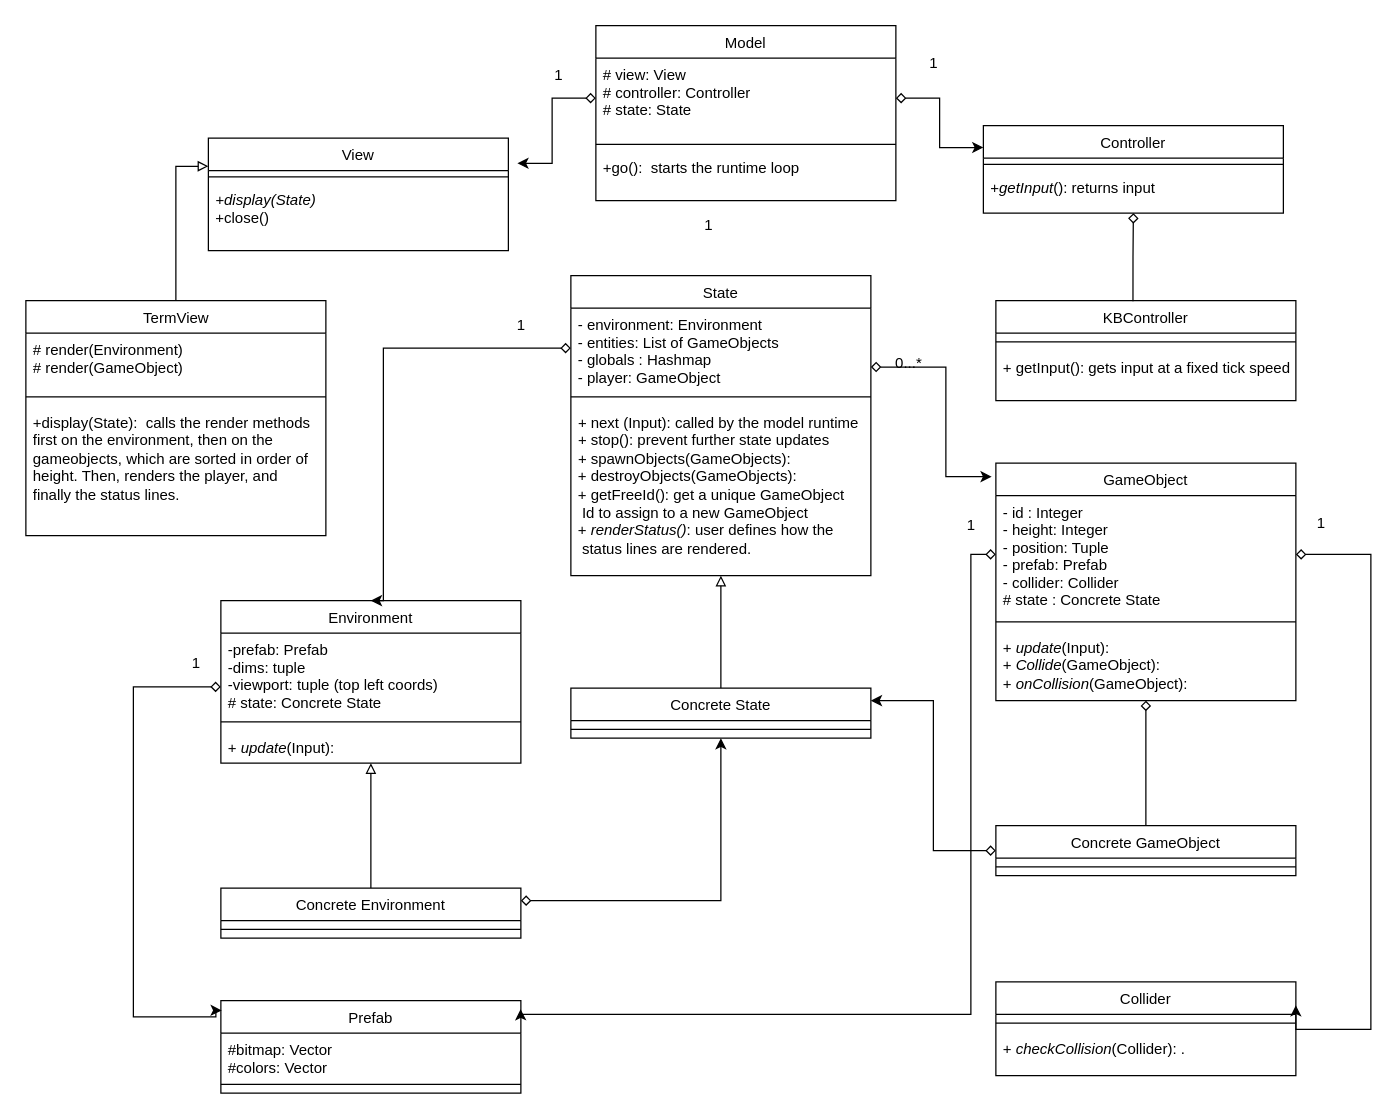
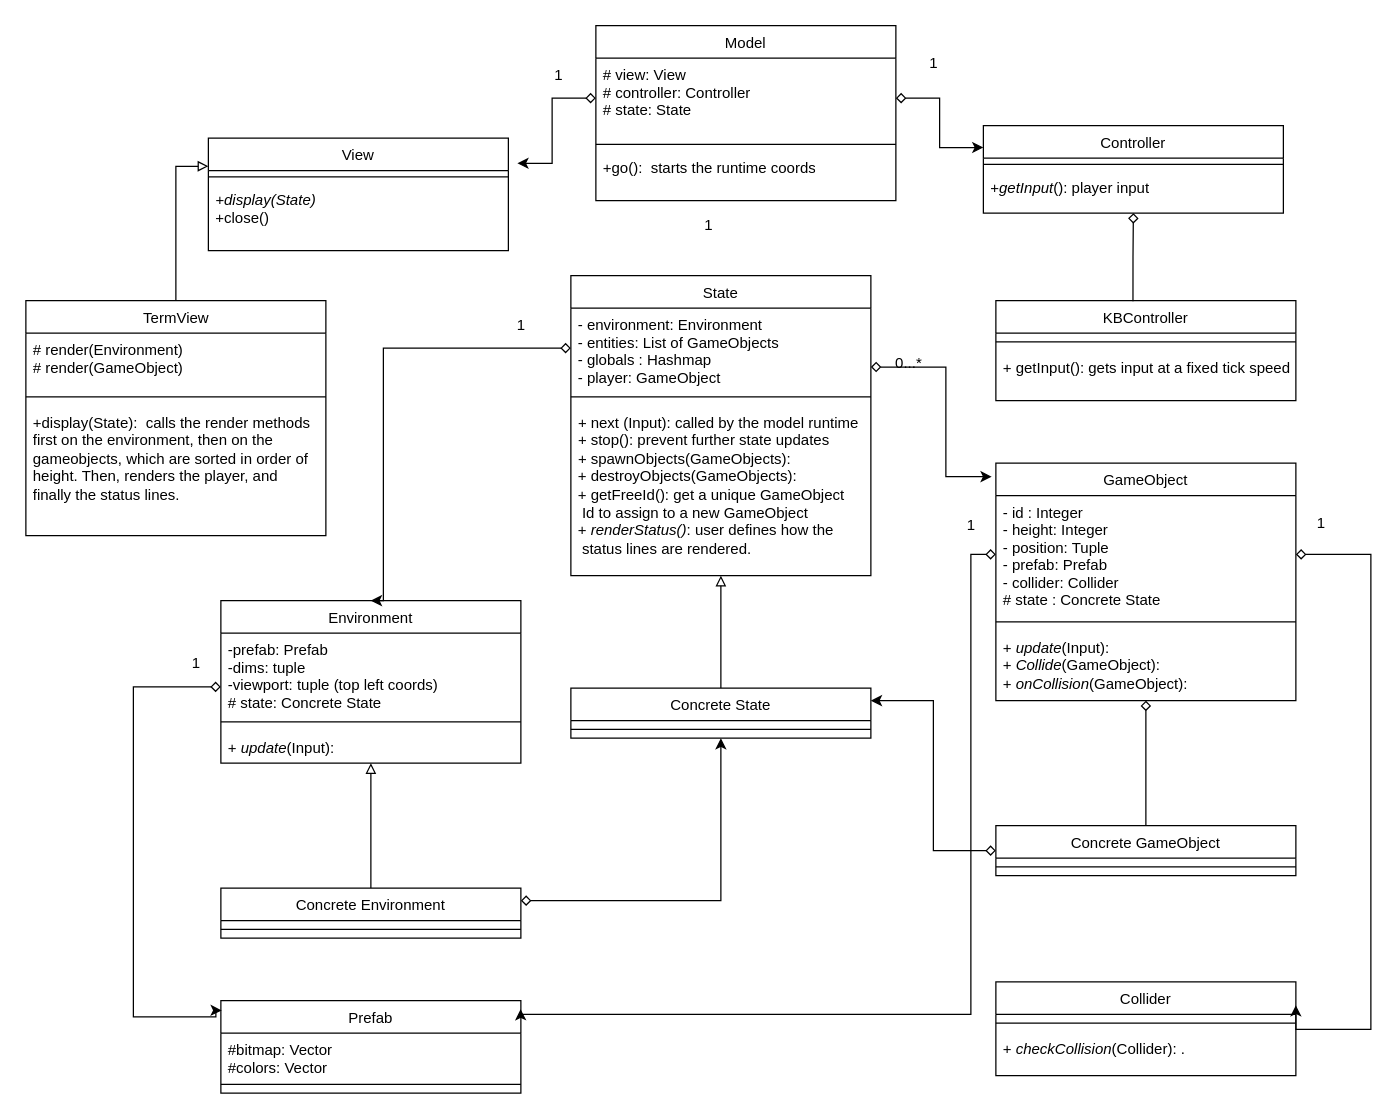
(720, 168) -> (730, 168)
(1092, 188) -> (1086, 188)
